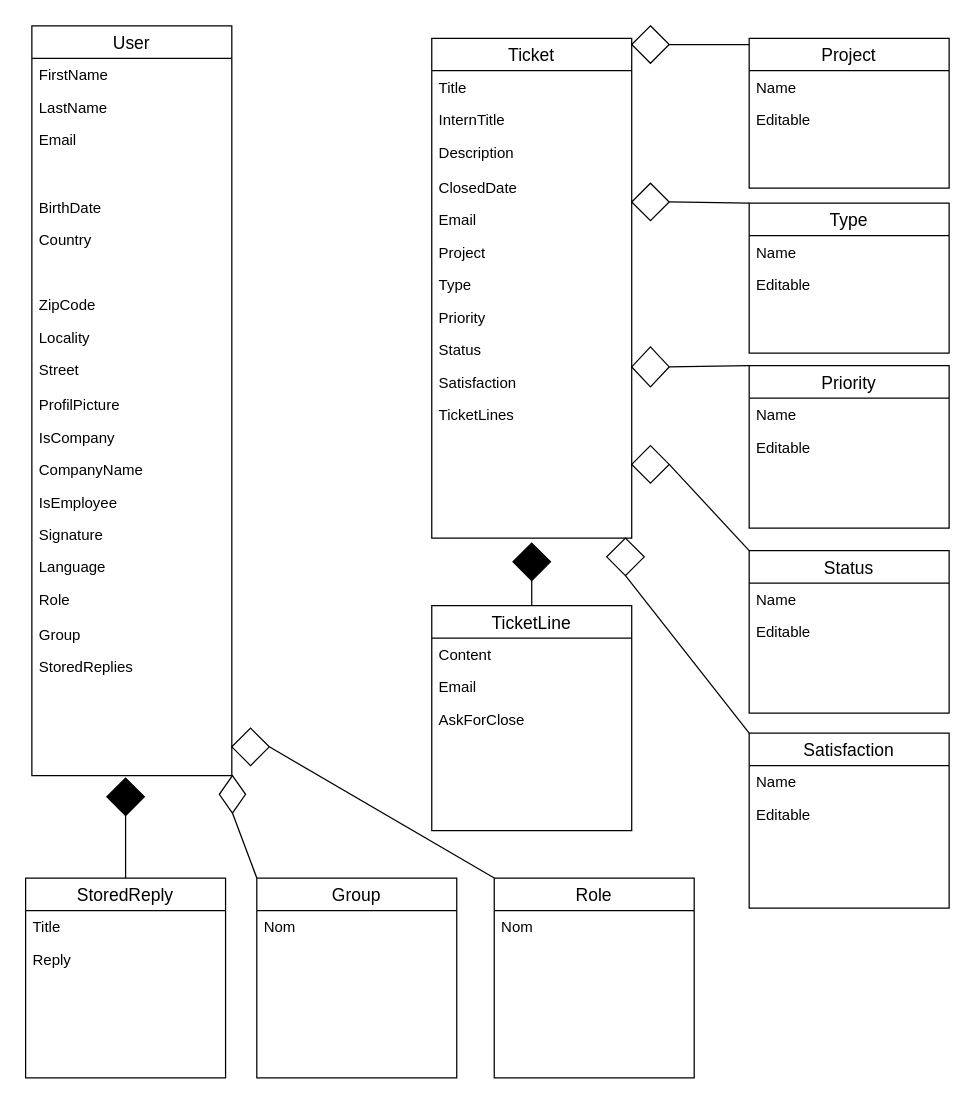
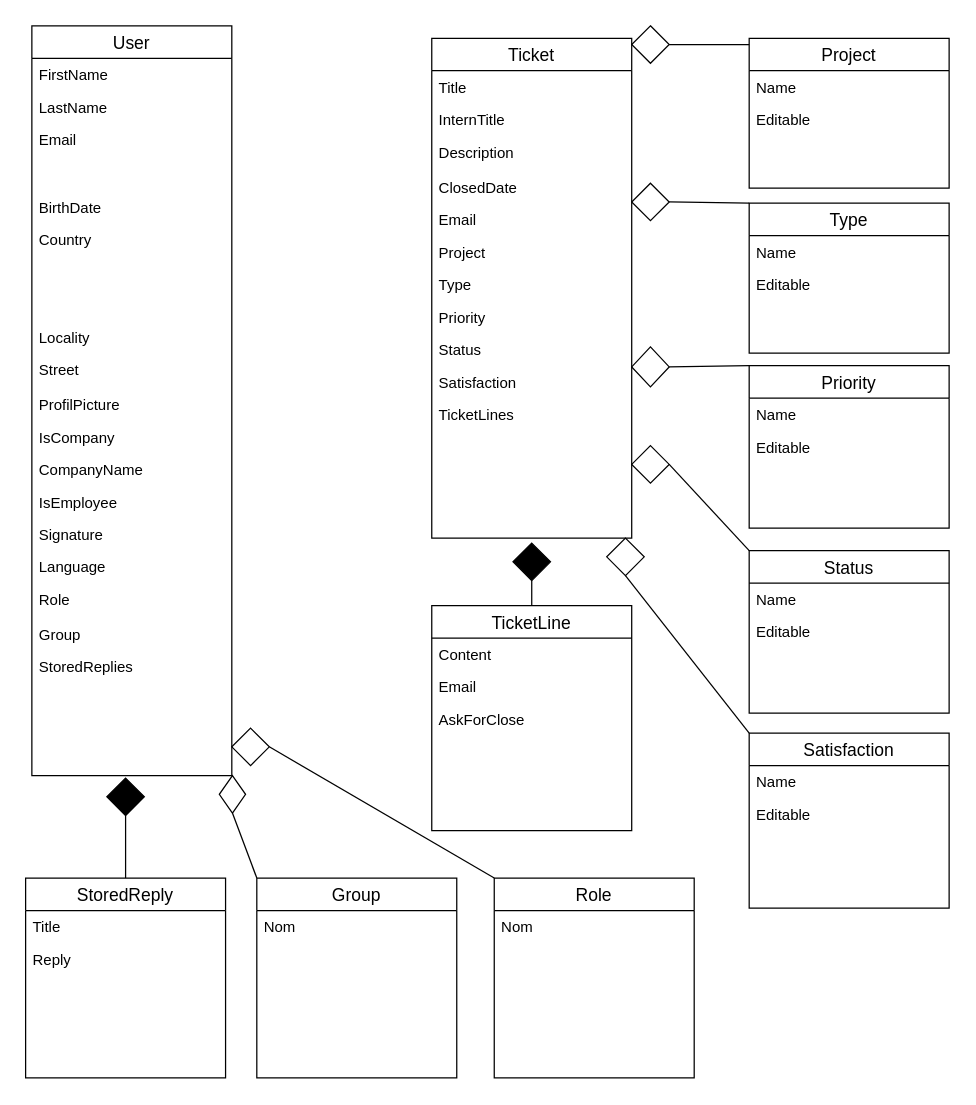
(132, 304) -> none
